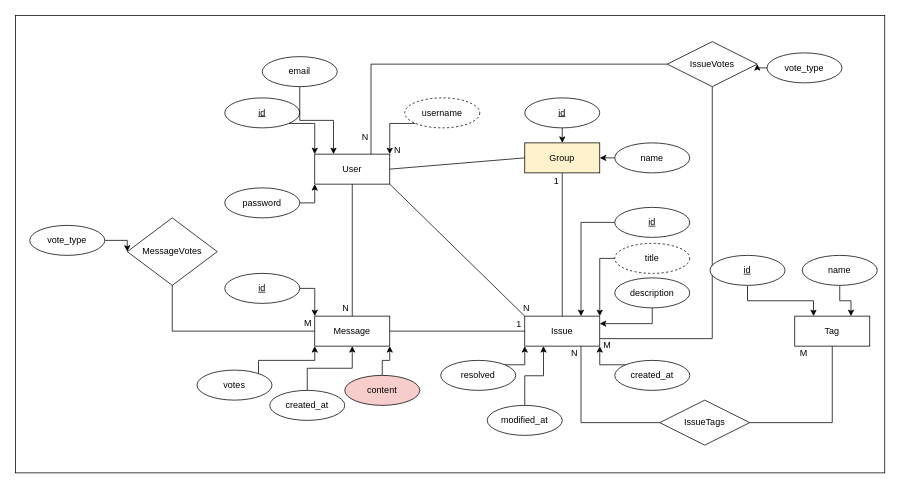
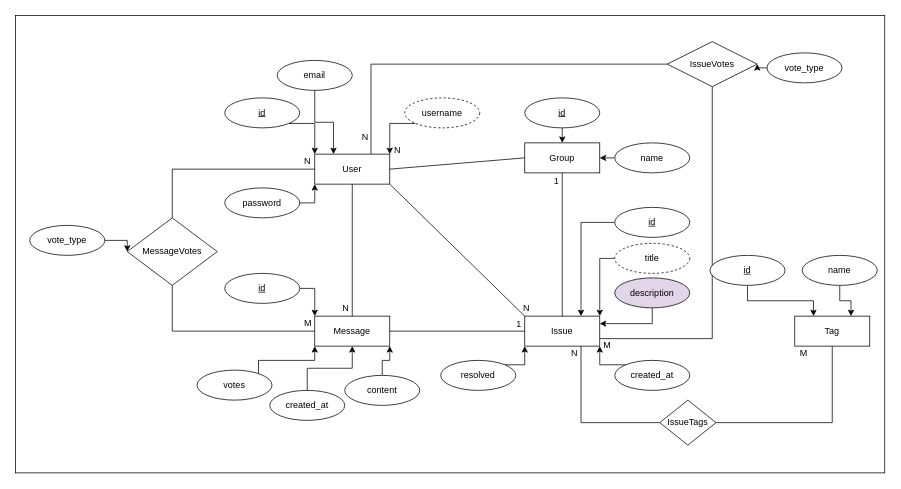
(300, 72) -> (315, 75)
(562, 158) -> (562, 158)
none -> (219, 169)
(652, 293) -> (652, 293)
(531, 376) -> none
(382, 390) -> (382, 390)
(525, 420) -> none
(705, 423) -> (688, 423)
